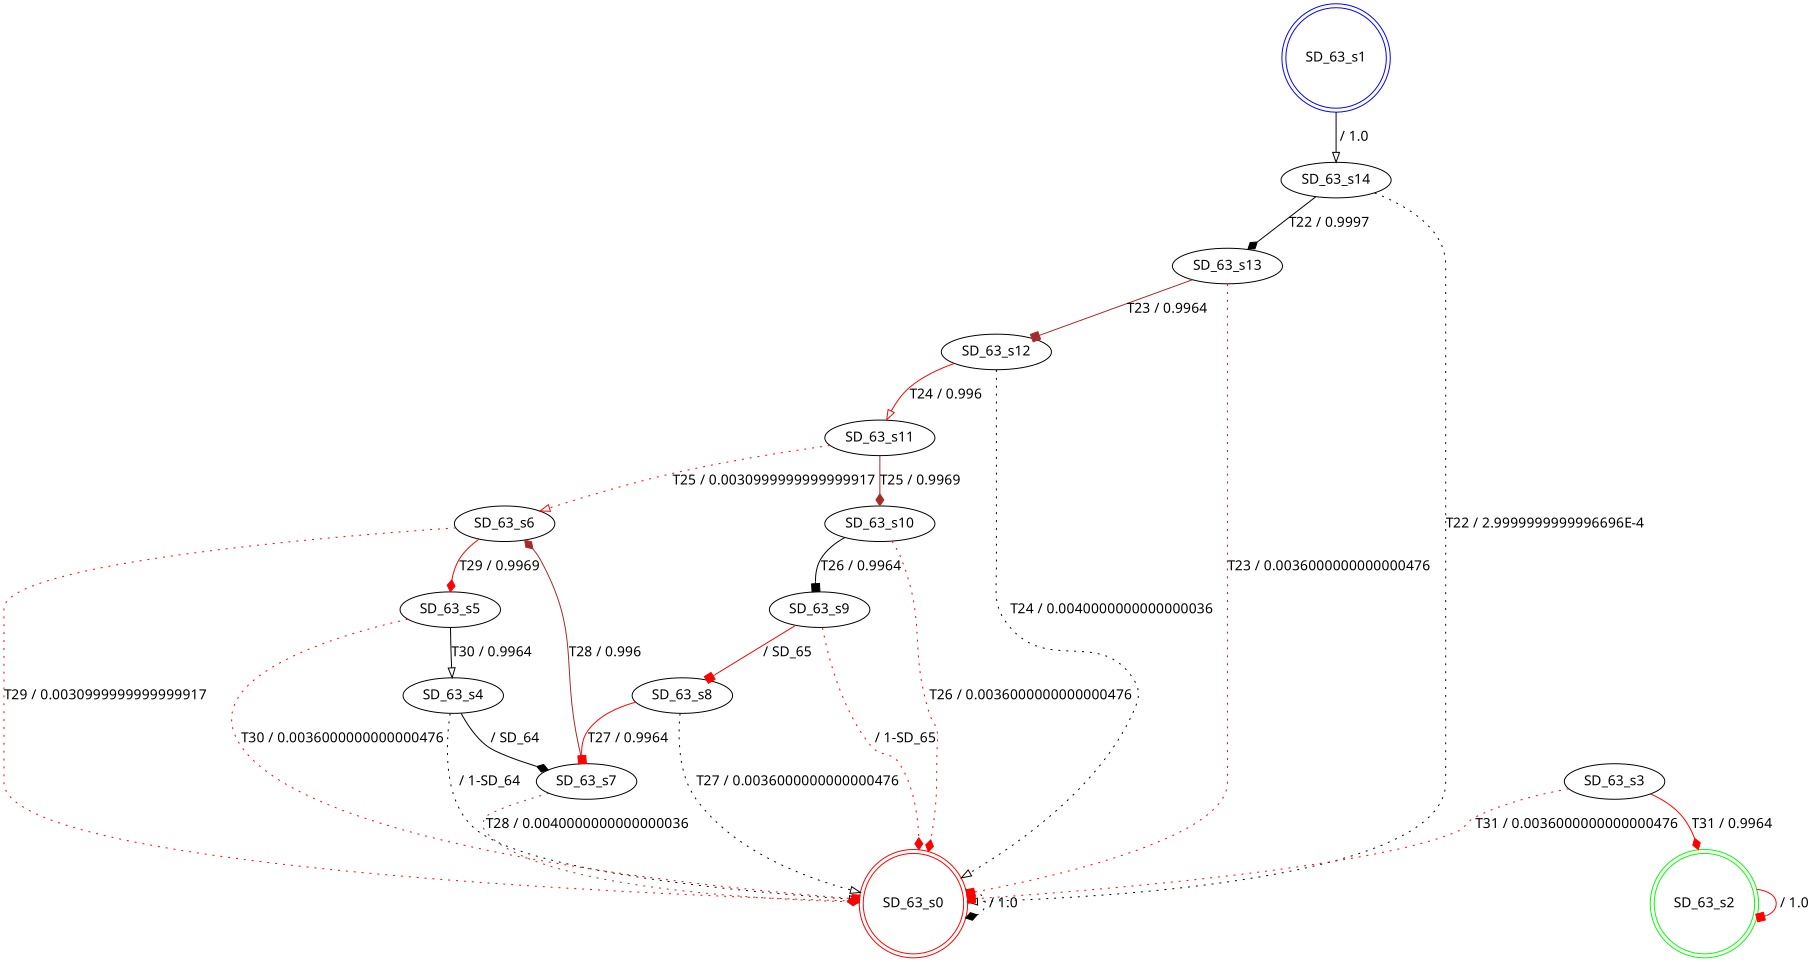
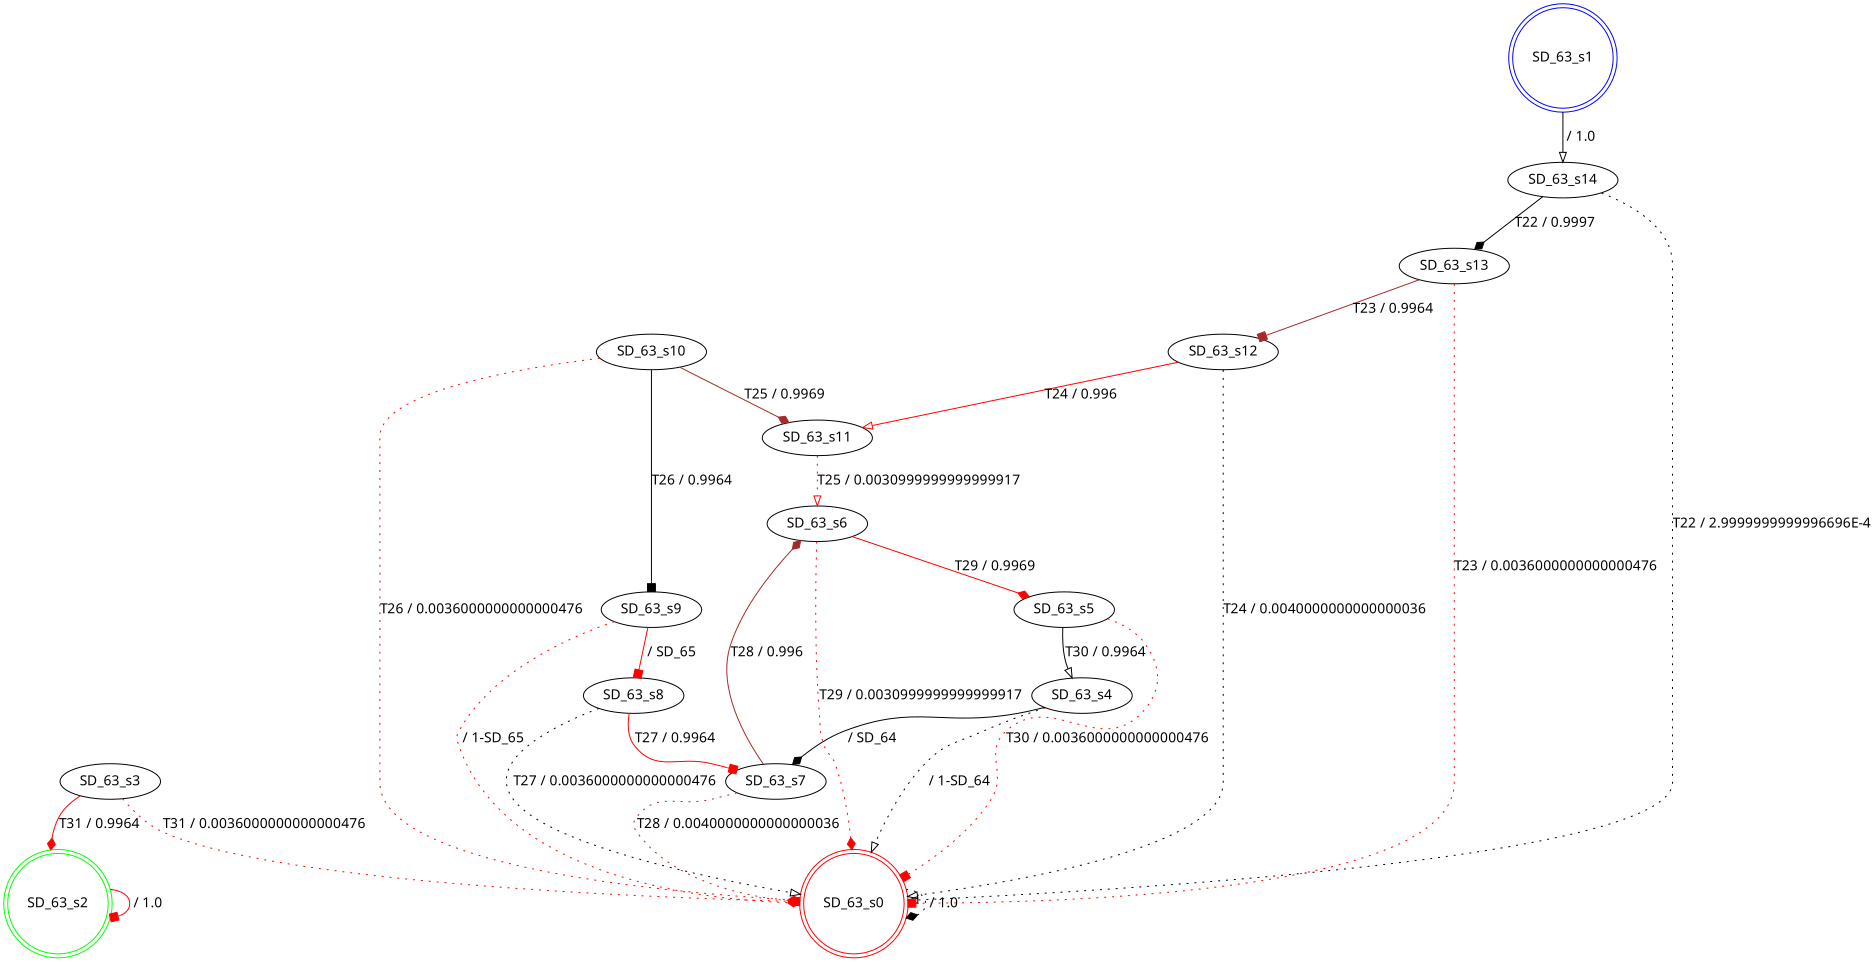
(880, 475) -> (729, 392)
